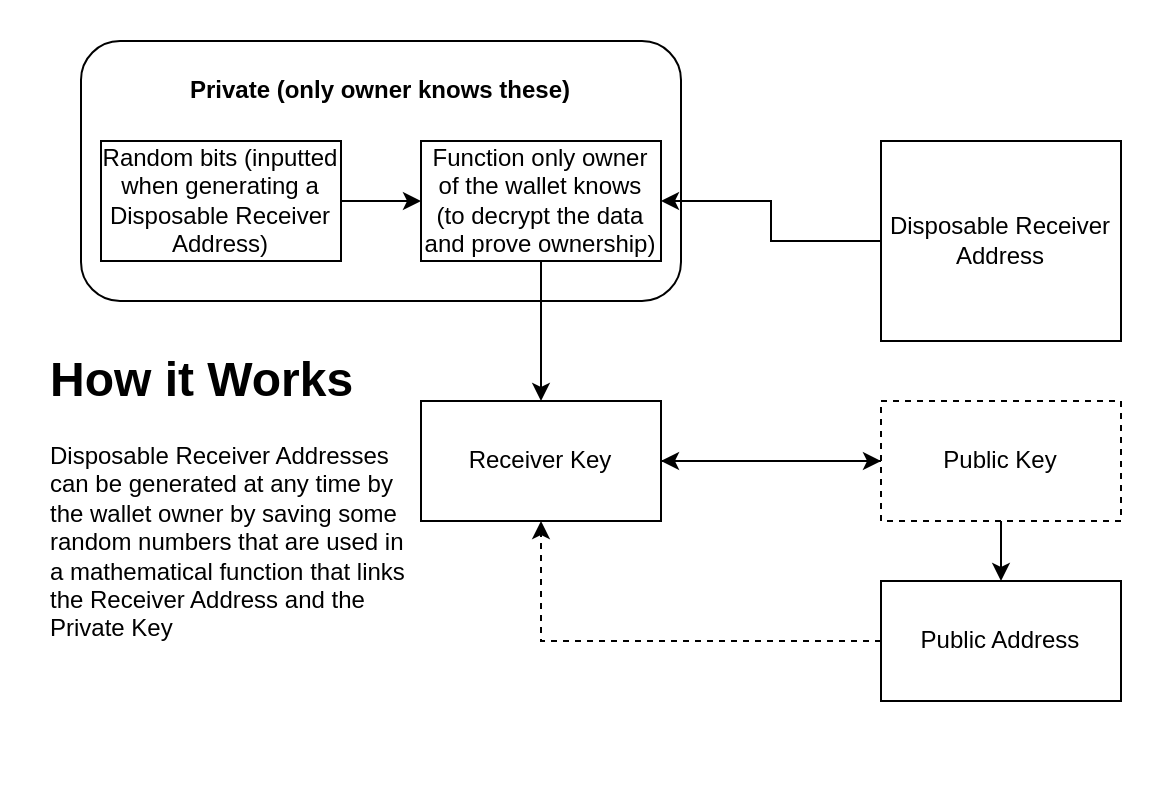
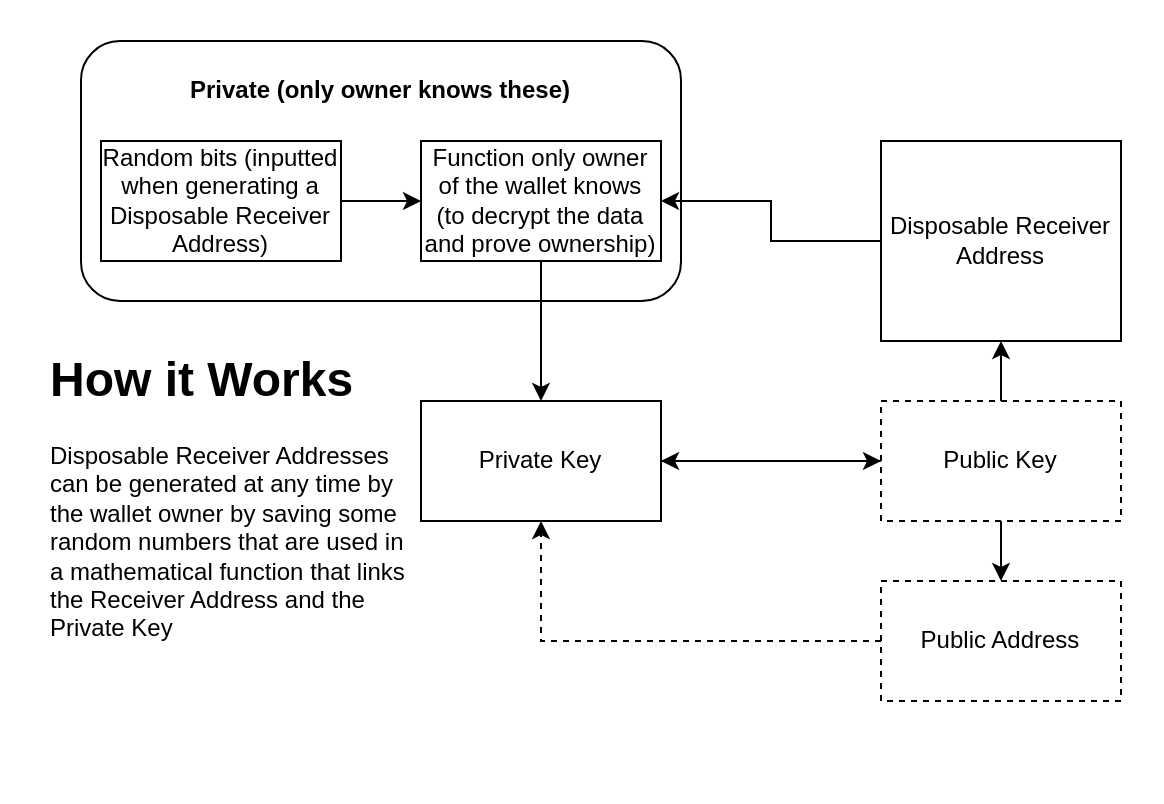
none -> (1001, 364)
(541, 461) -> (541, 461)
(1001, 641) -> (1001, 641)
